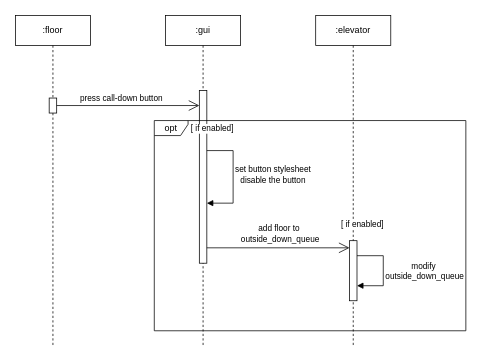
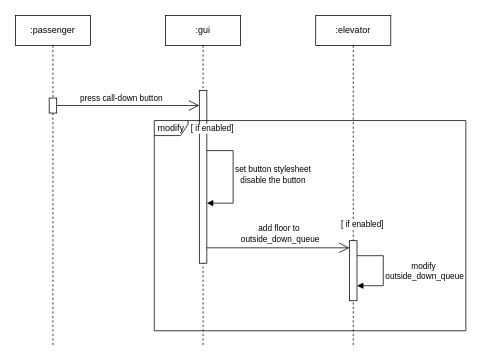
(53, 30) -> (53, 30)
(171, 128) -> (171, 128)
